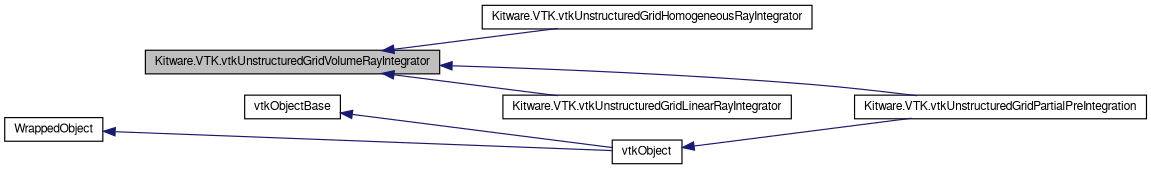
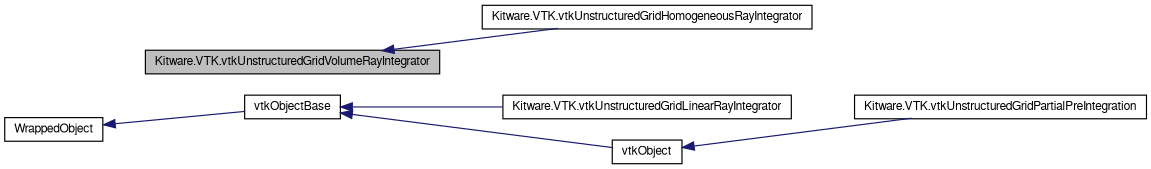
(685, 76) -> none
(476, 85) -> (428, 107)
(364, 141) -> (180, 118)
